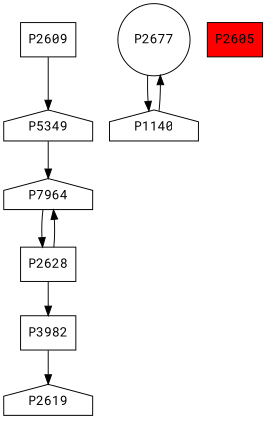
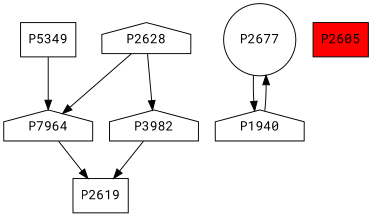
(48, 40) -> none
(48, 127) -> (48, 40)
(154, 127) -> (260, 127)
(42, 224) -> (70, 156)
(48, 264) -> (146, 40)
(48, 333) -> (154, 127)
(48, 401) -> (101, 196)
